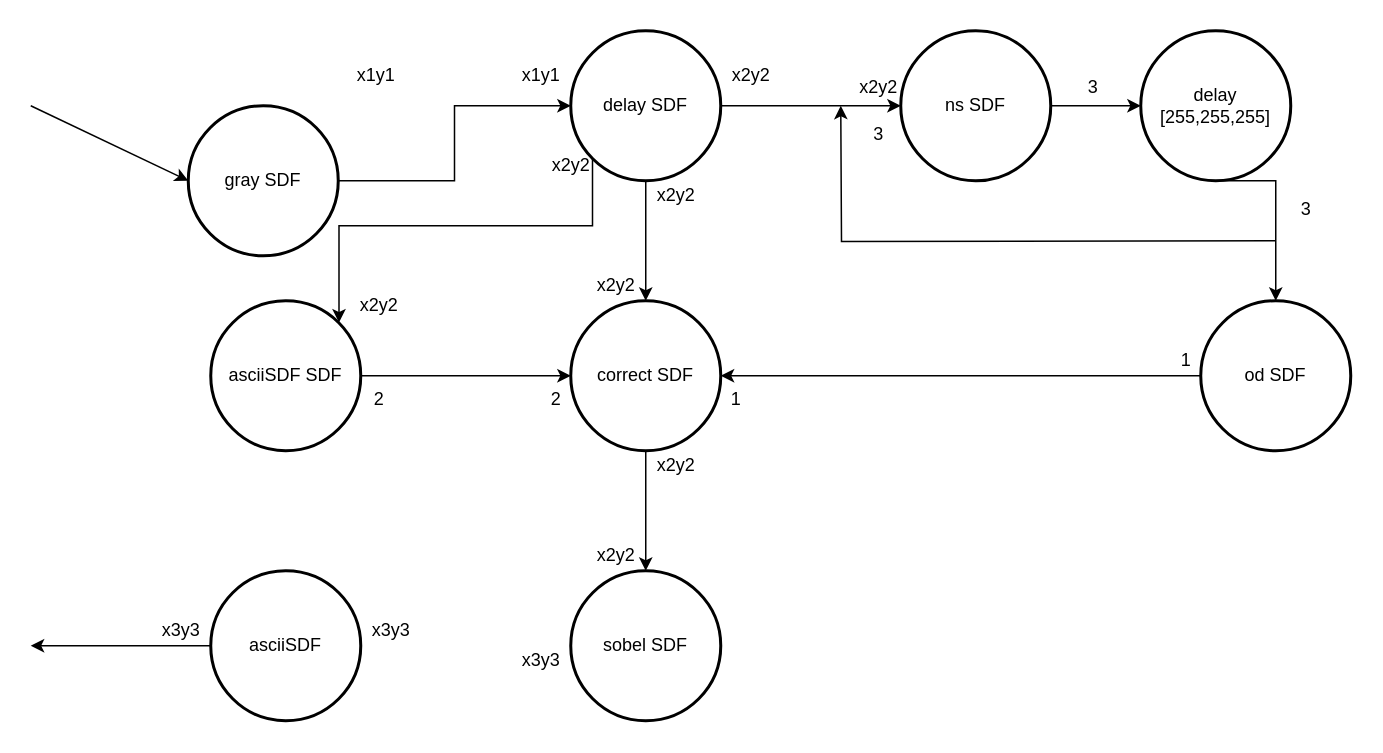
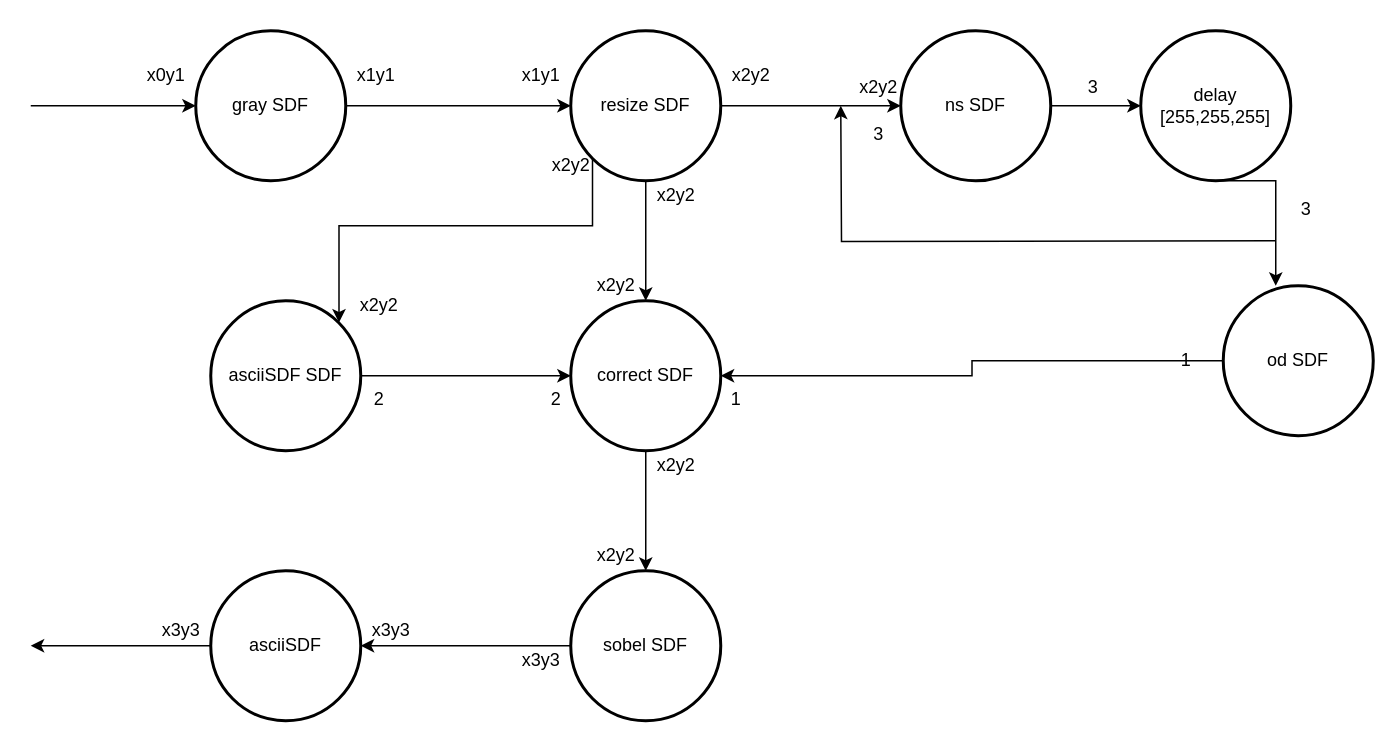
none -> (166, 76)
(646, 106) -> (646, 106)
(263, 181) -> (271, 106)
(1276, 376) -> (1298, 361)
none -> (471, 646)
